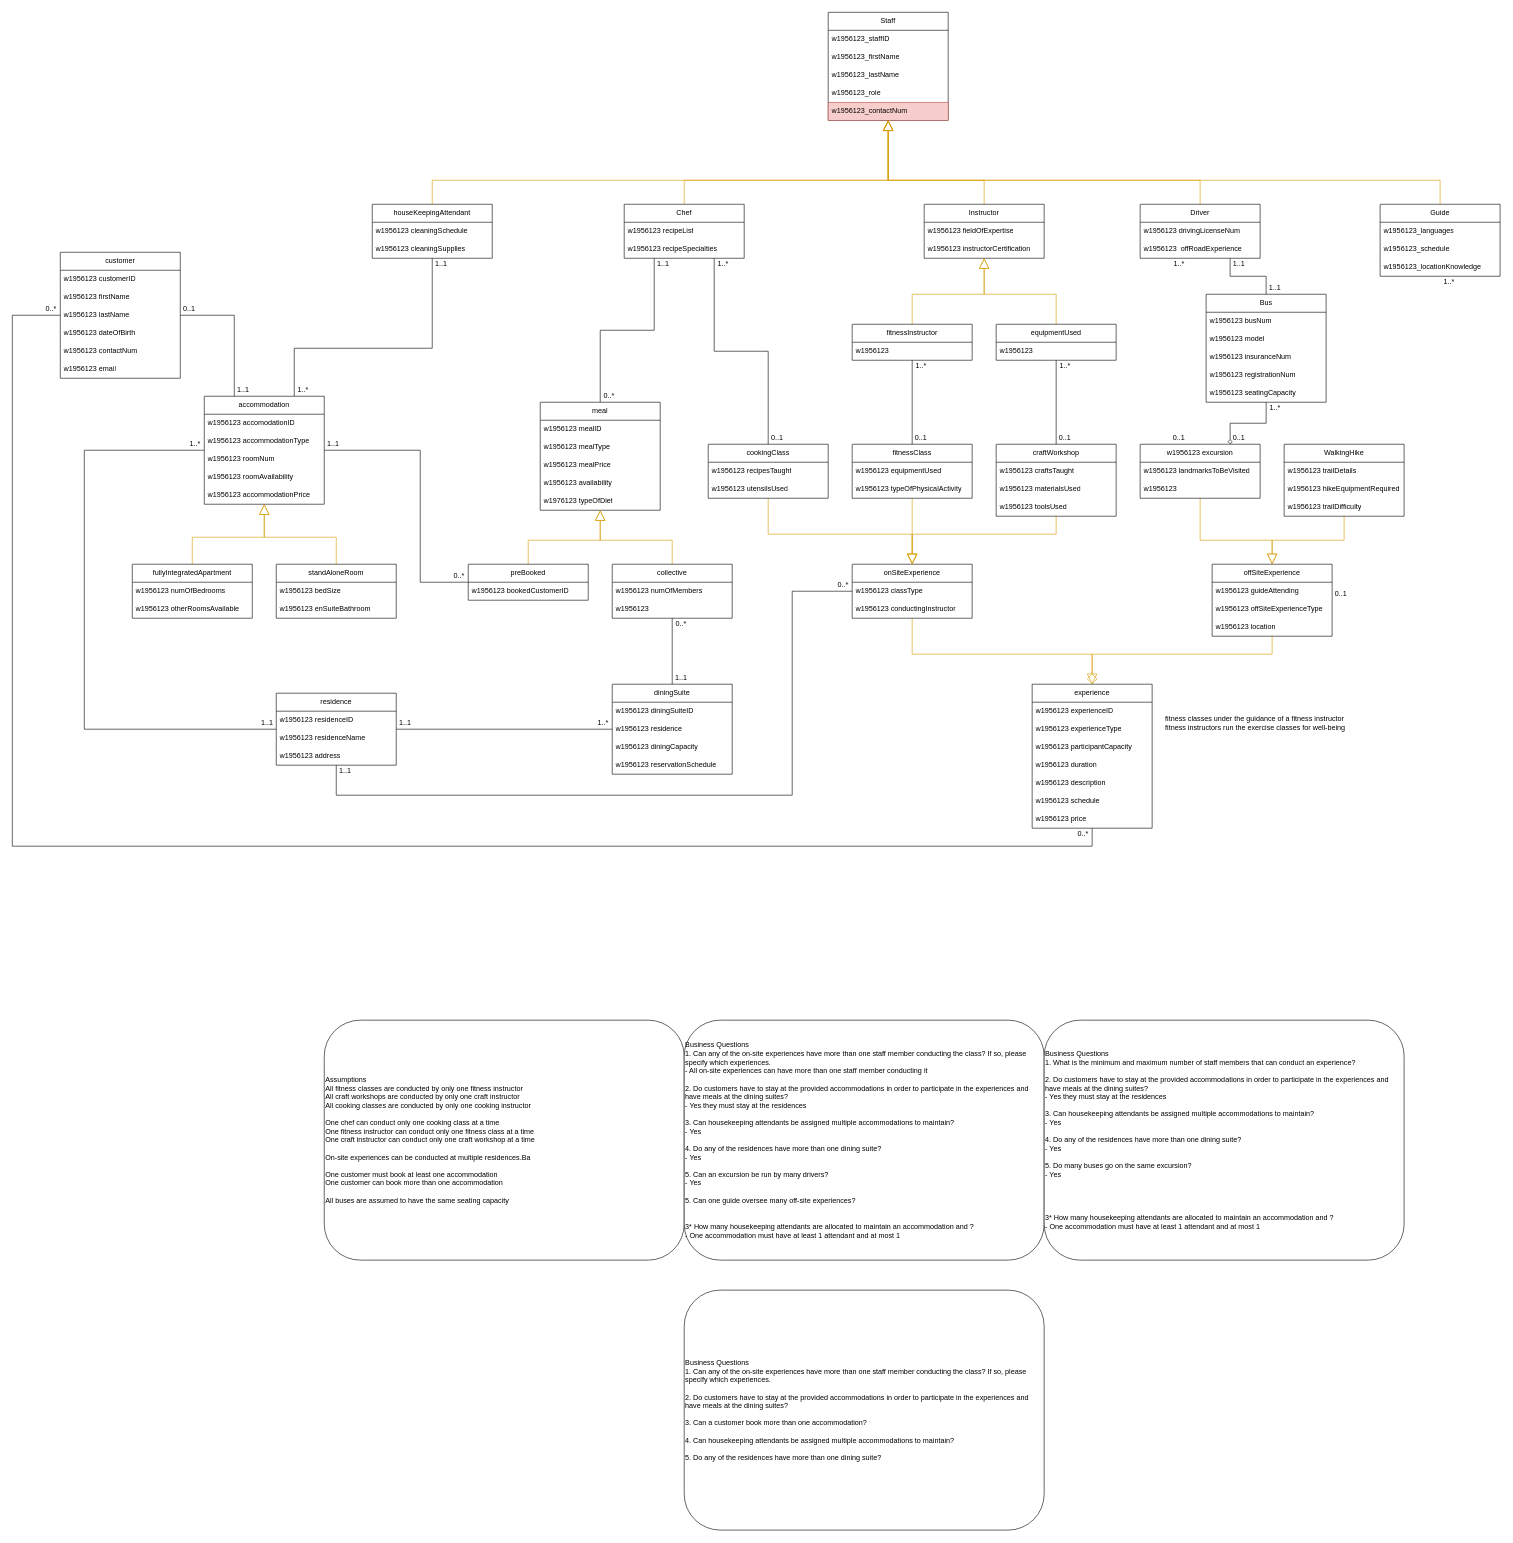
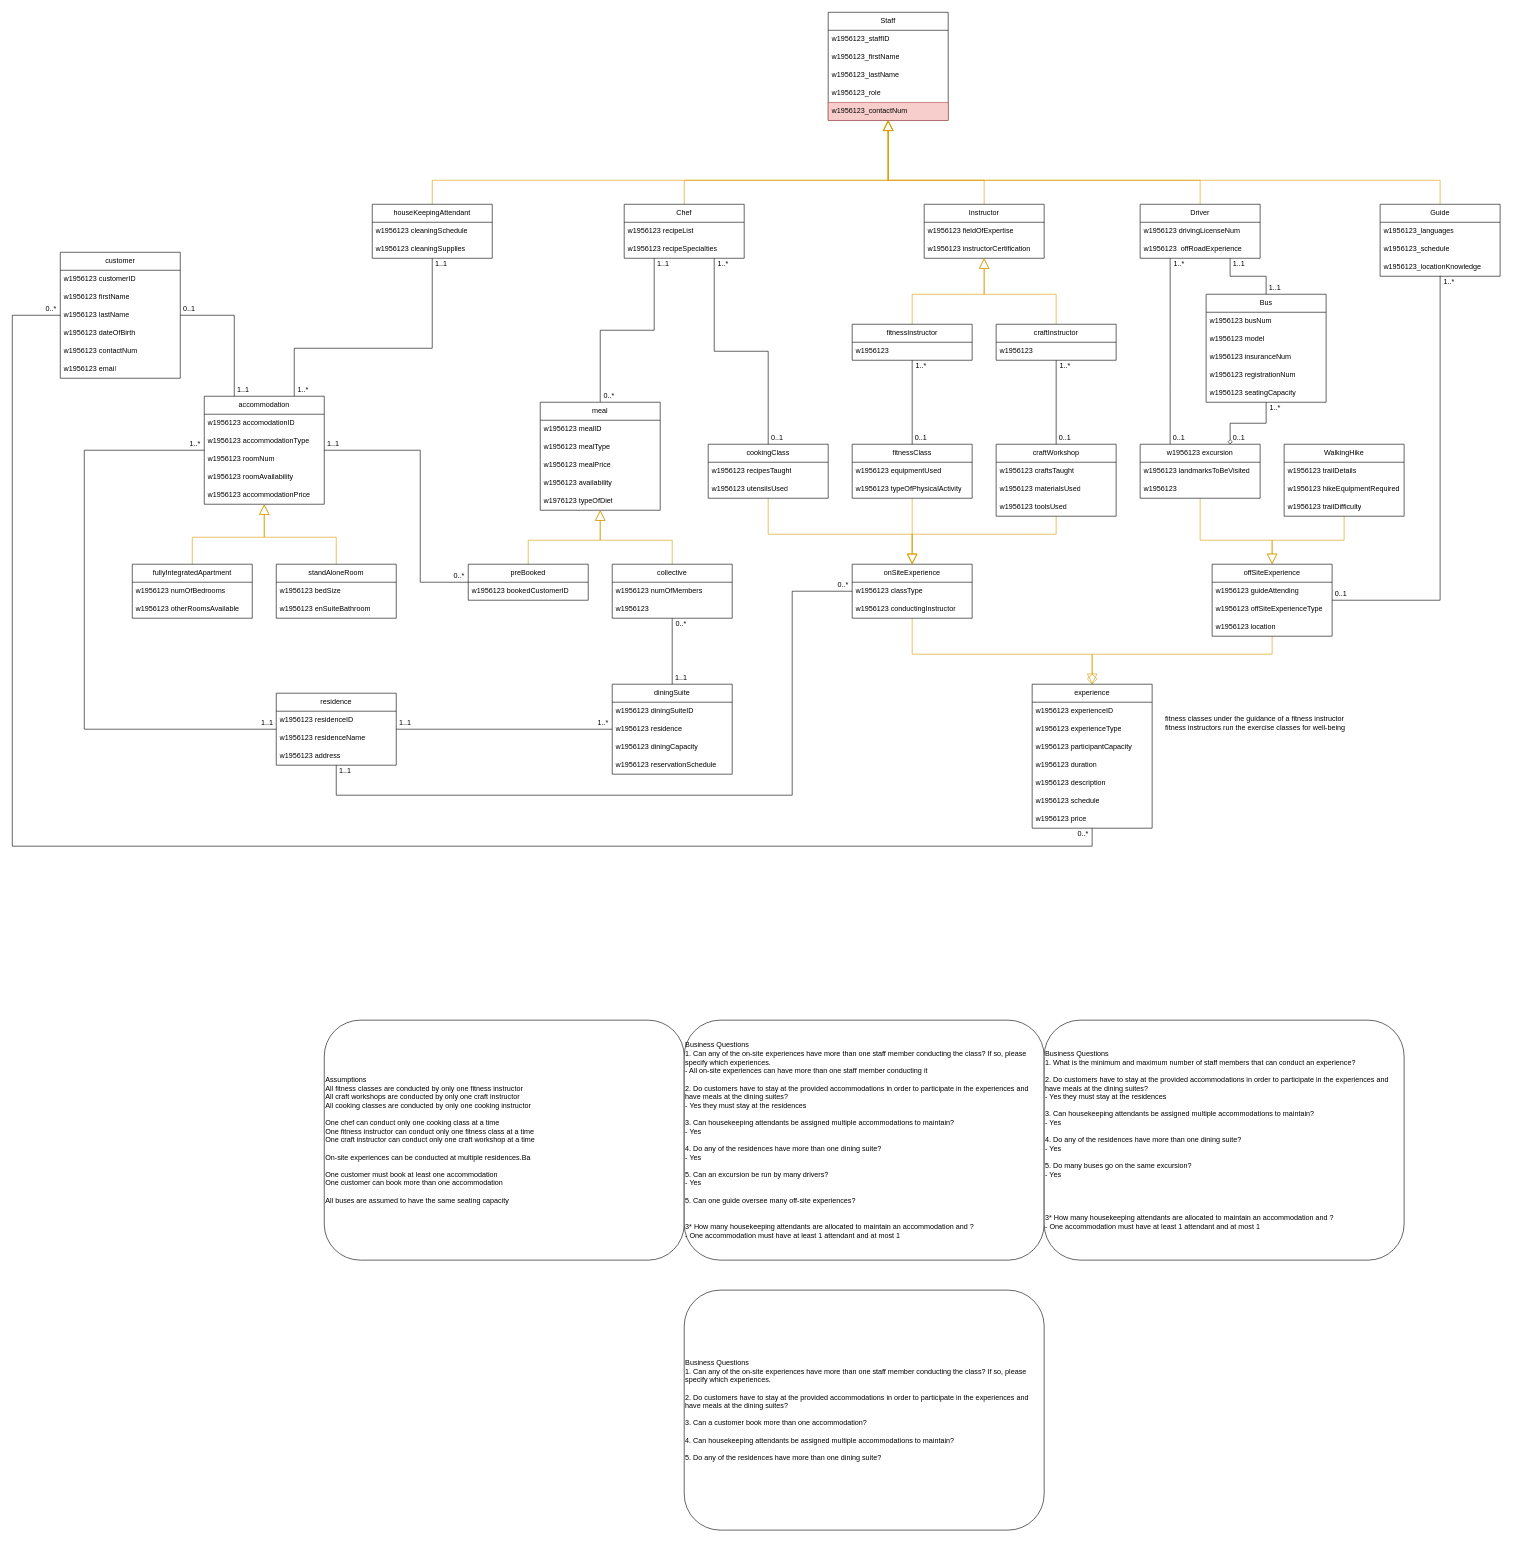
(1056, 333) -> (1056, 333)
none -> (1170, 352)
none -> (1440, 492)
